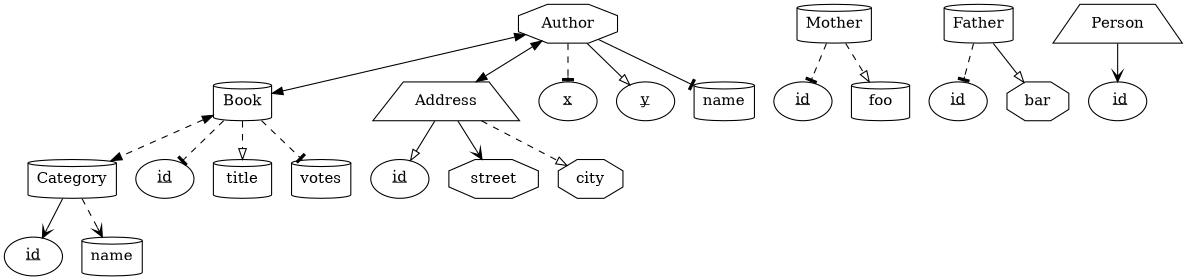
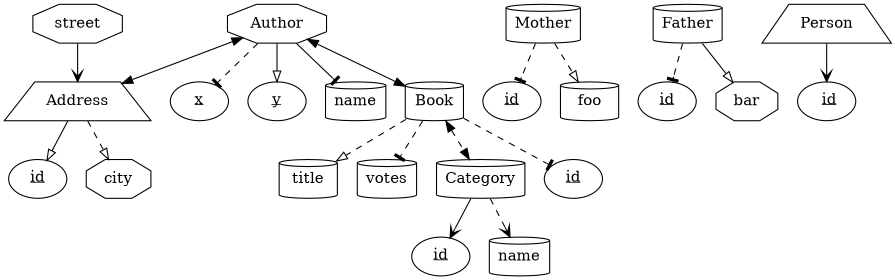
(467, 136) -> (78, 57)
